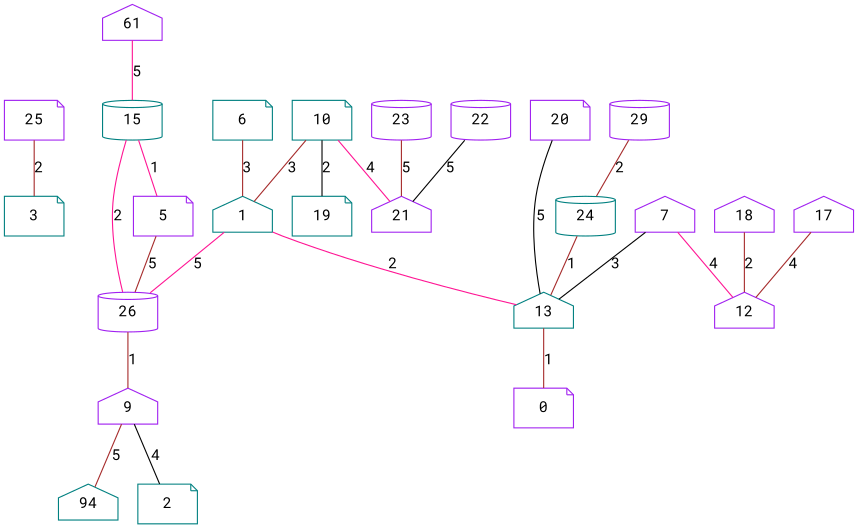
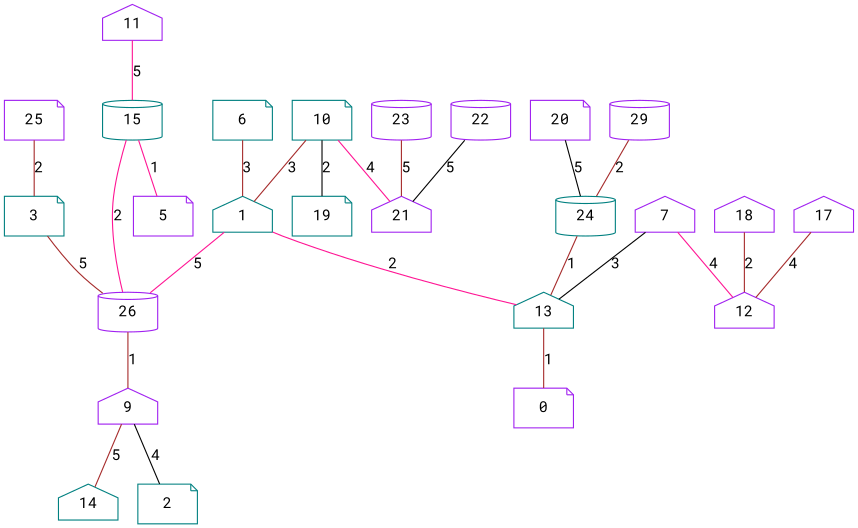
(132, 24) -> (132, 24)
(534, 216) -> (573, 168)
(146, 264) -> (73, 267)
(88, 504) -> (88, 504)
